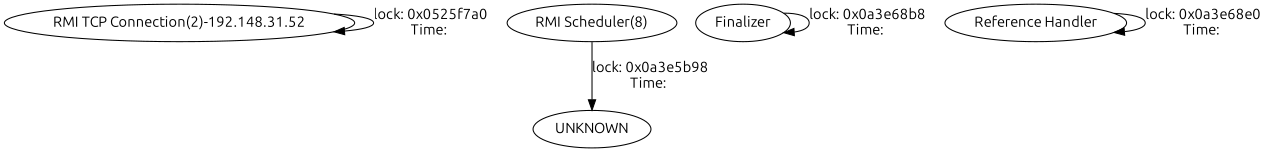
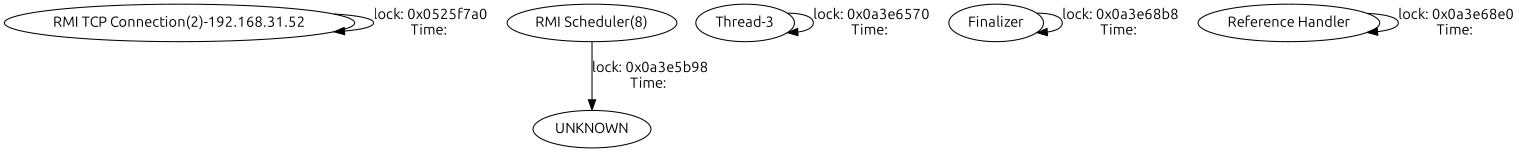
(180, 23) -> (180, 23)
none -> (745, 23)
